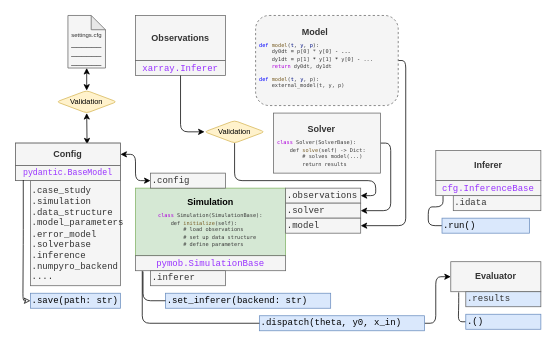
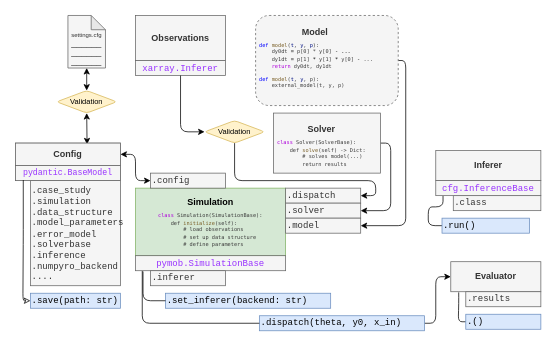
(317, 195) -> (307, 195)
(467, 203) -> (467, 203)
(503, 299) -> (503, 299)
